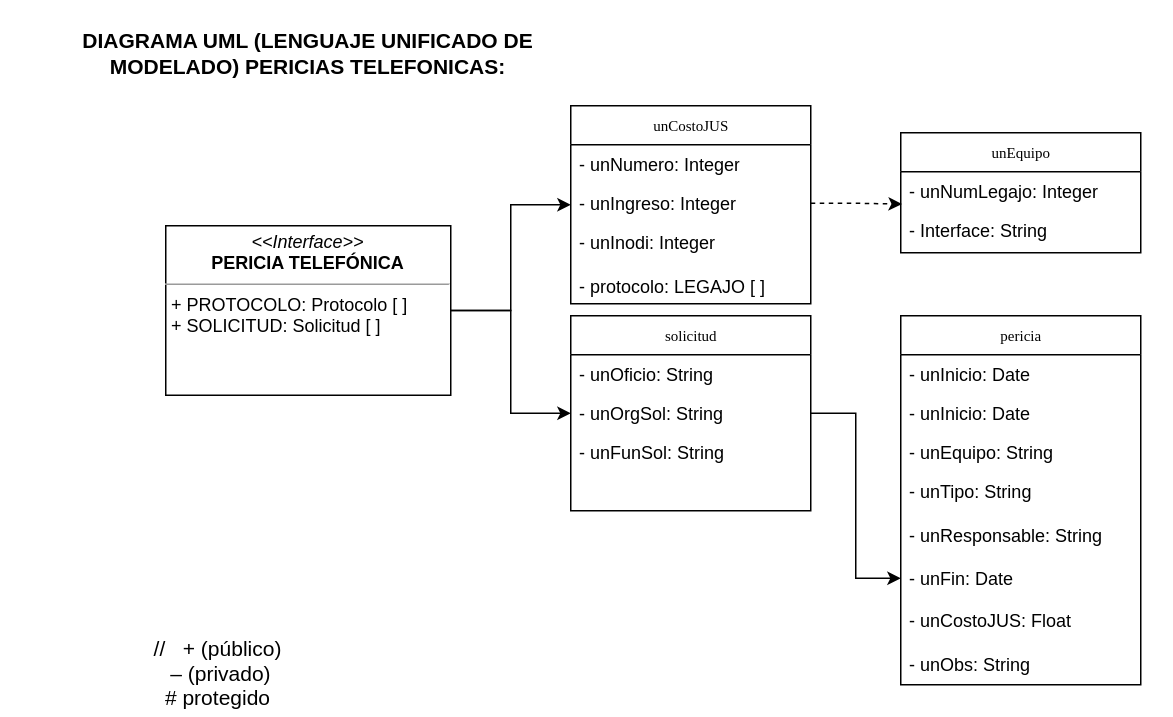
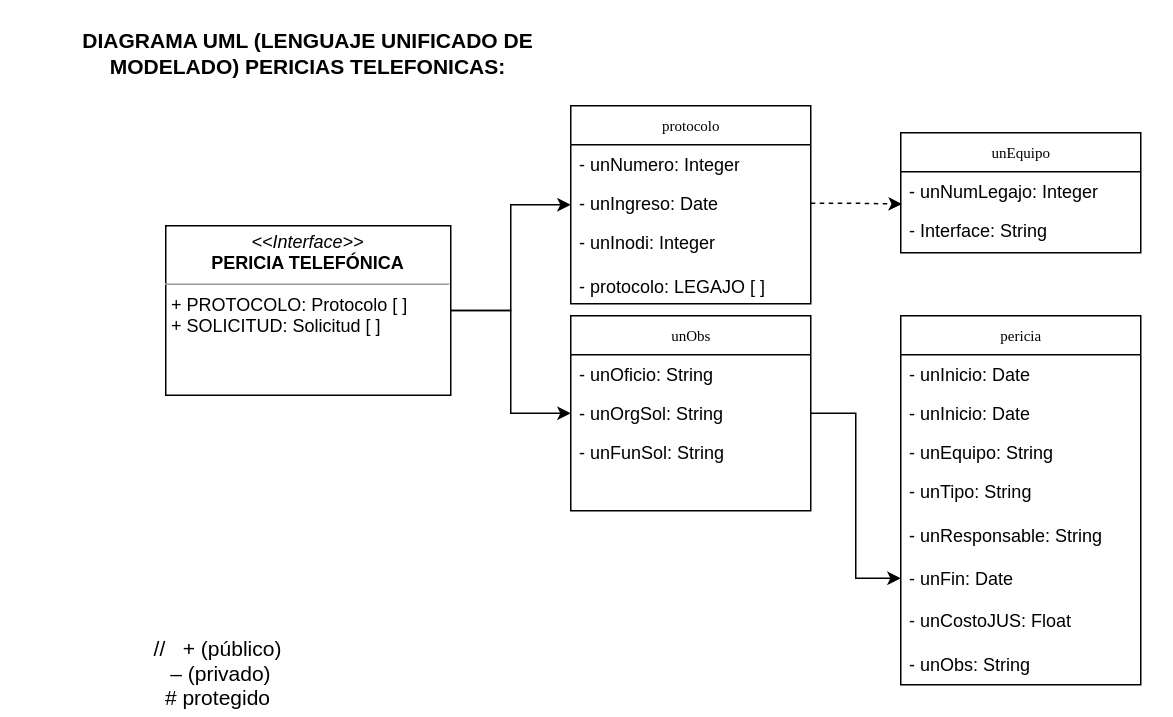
(692, 125) -> (692, 125)
(674, 205) -> (658, 205)
(692, 335) -> (692, 335)
